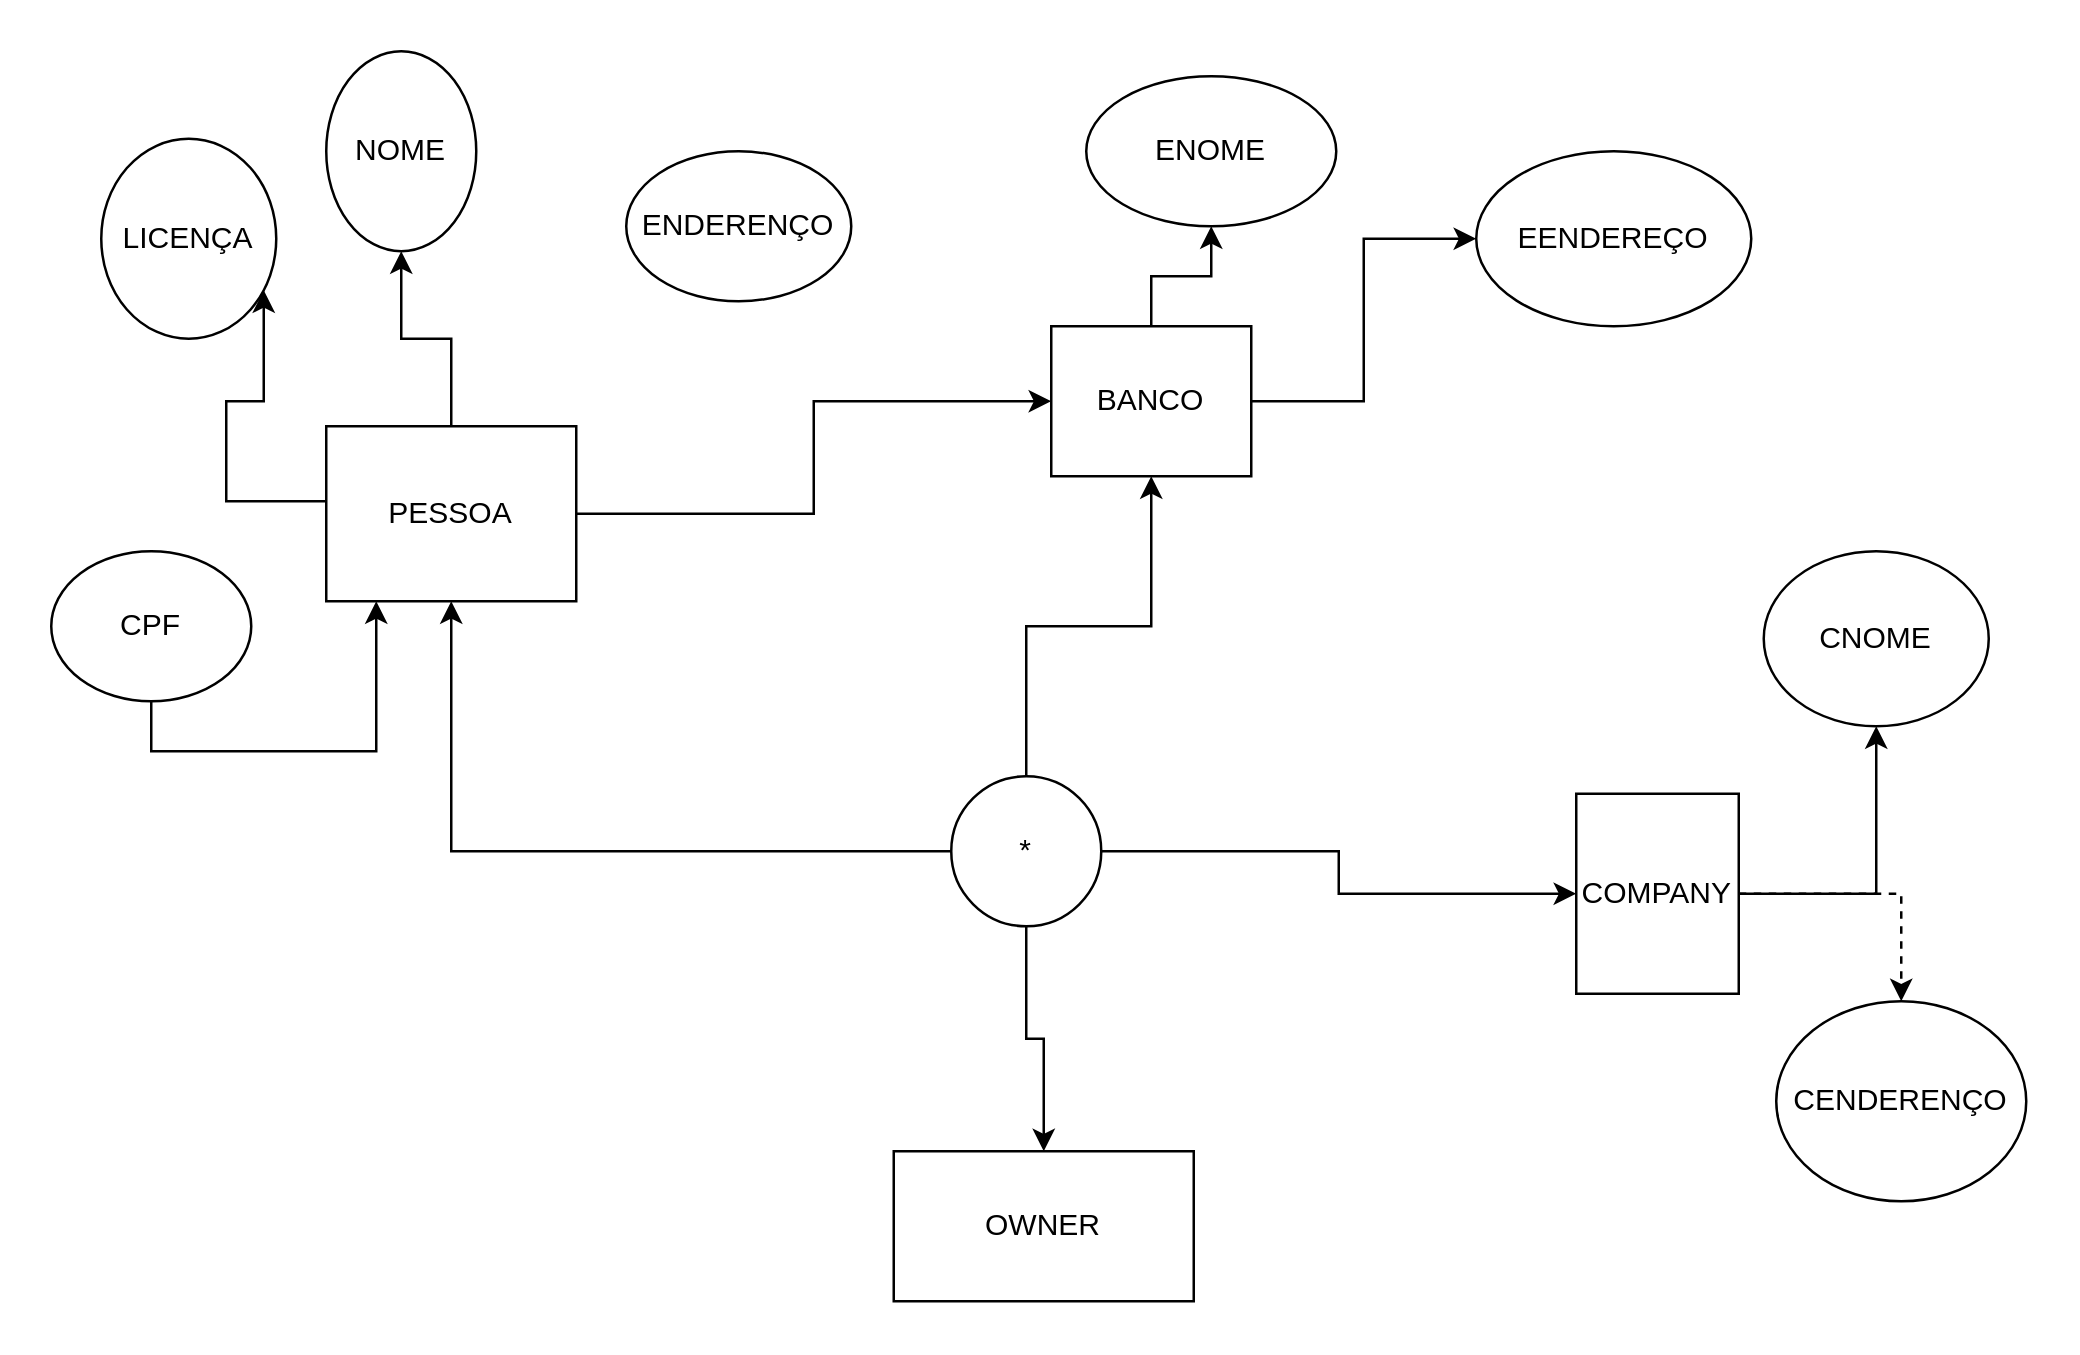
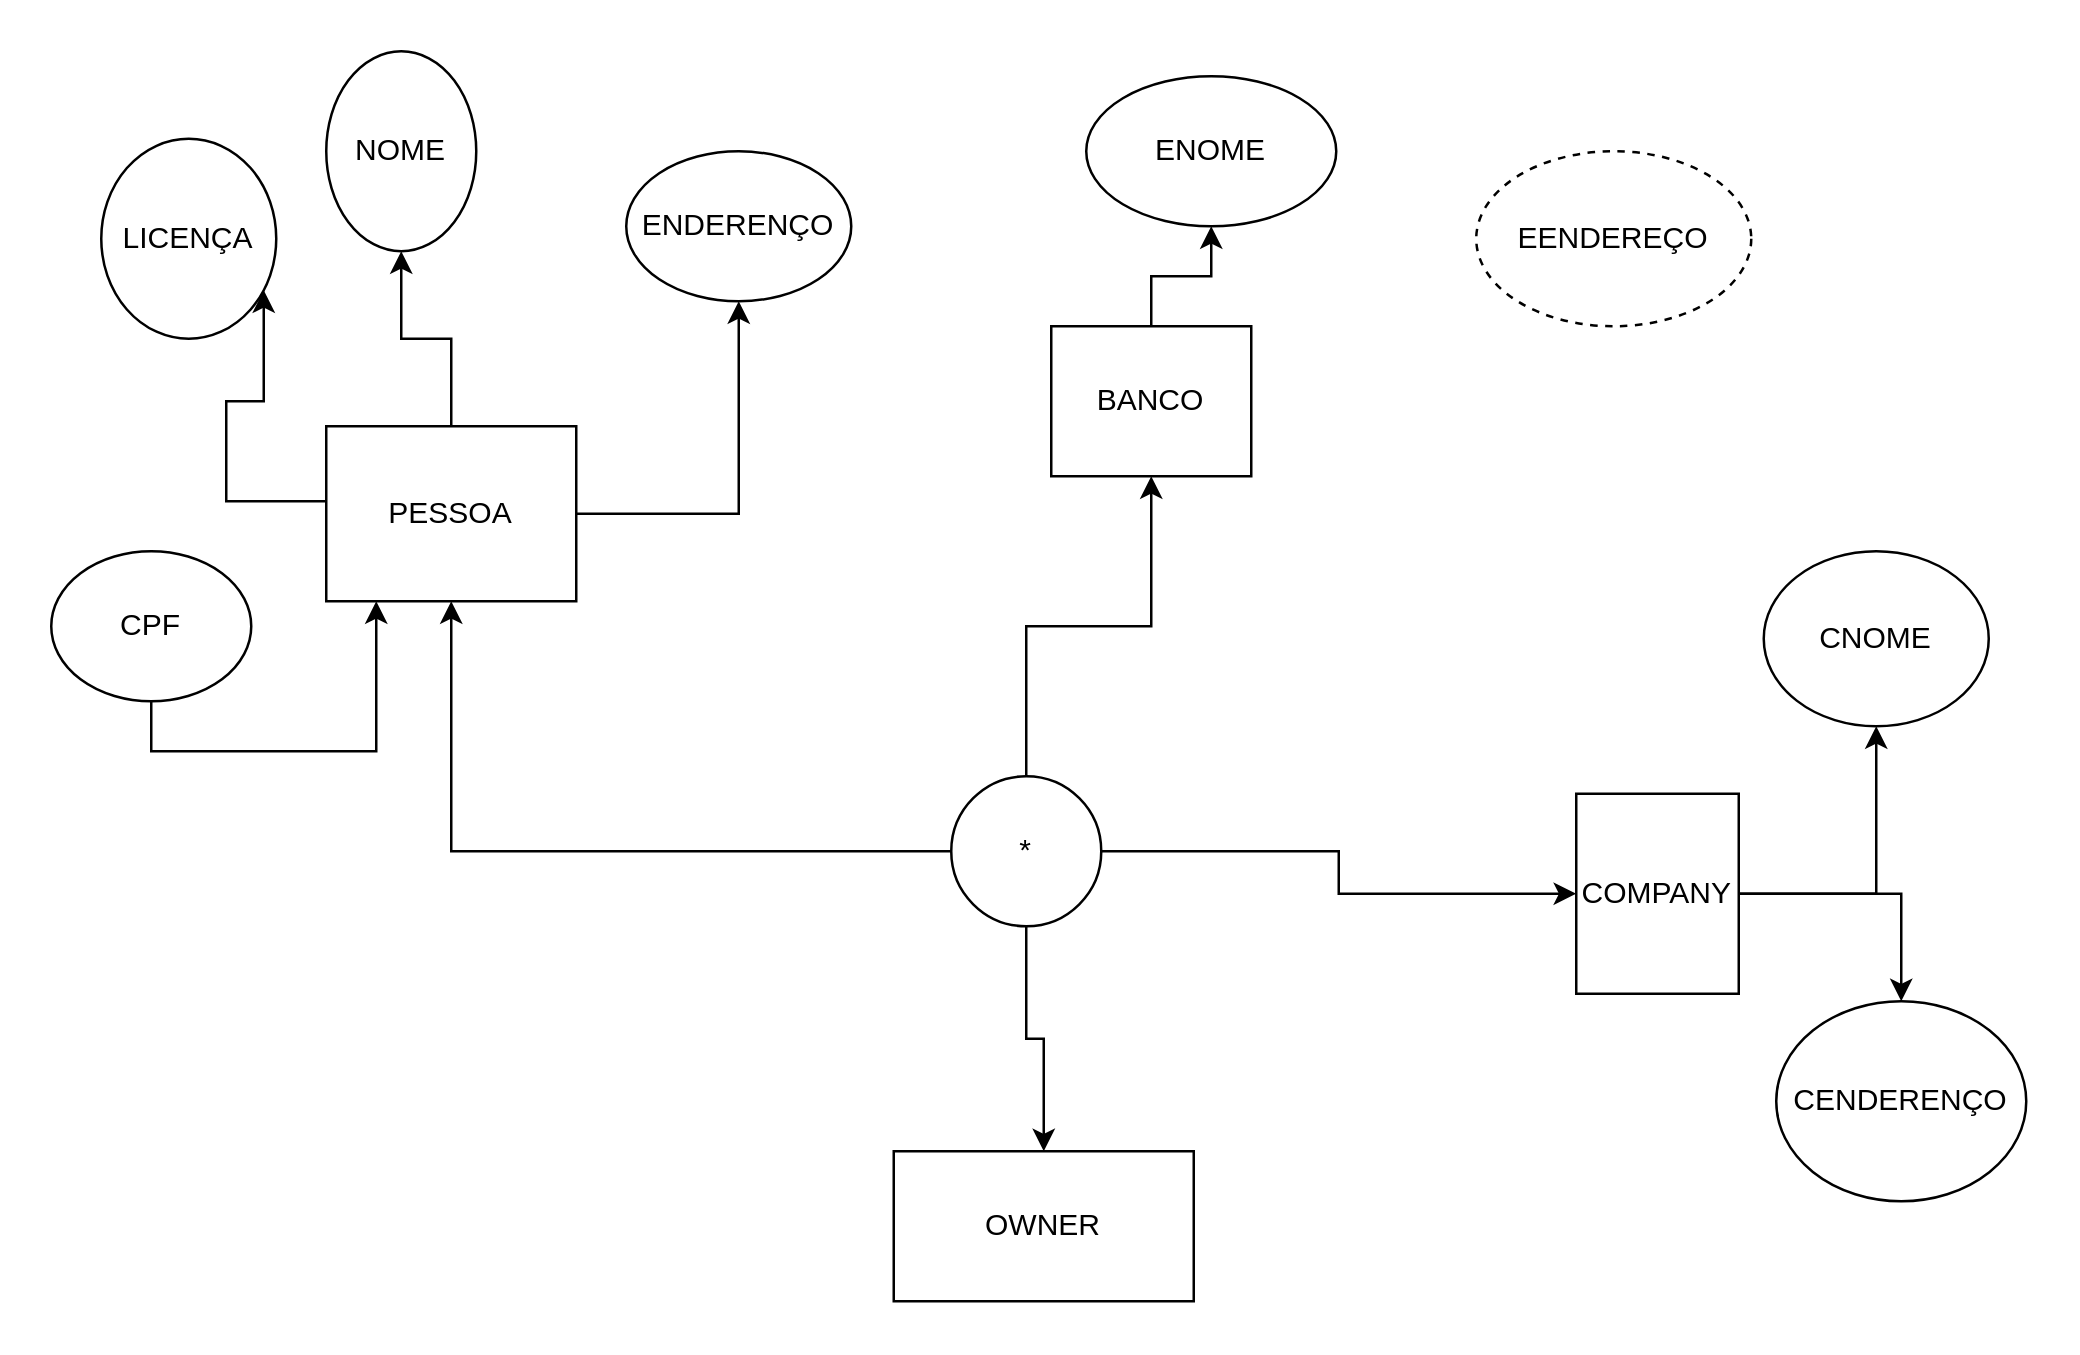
(1614, 239) -> (1614, 239)
(1364, 328) -> none
(830, 401) -> (739, 416)
(1901, 927) -> (1901, 927)
